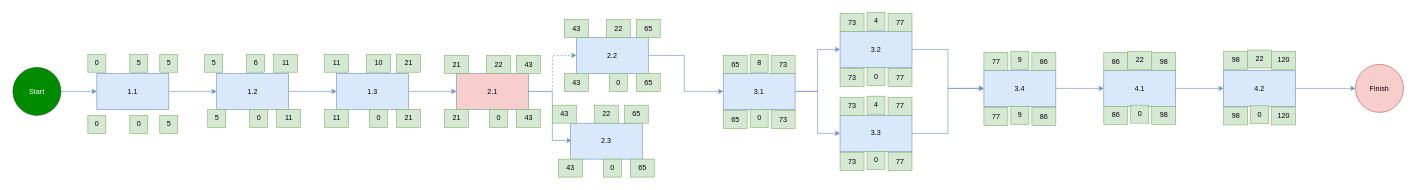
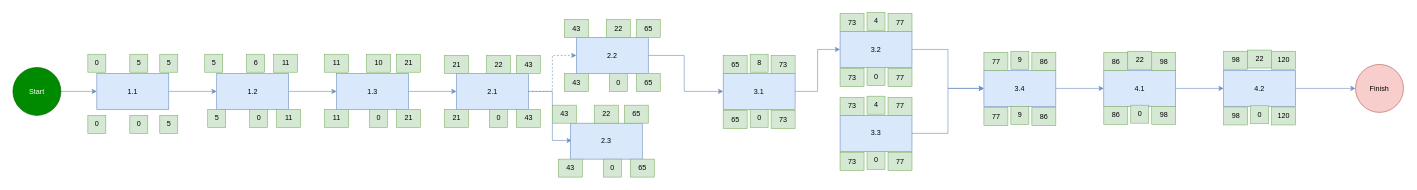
(492, 92) -> (492, 92)
(818, 122) -> none
